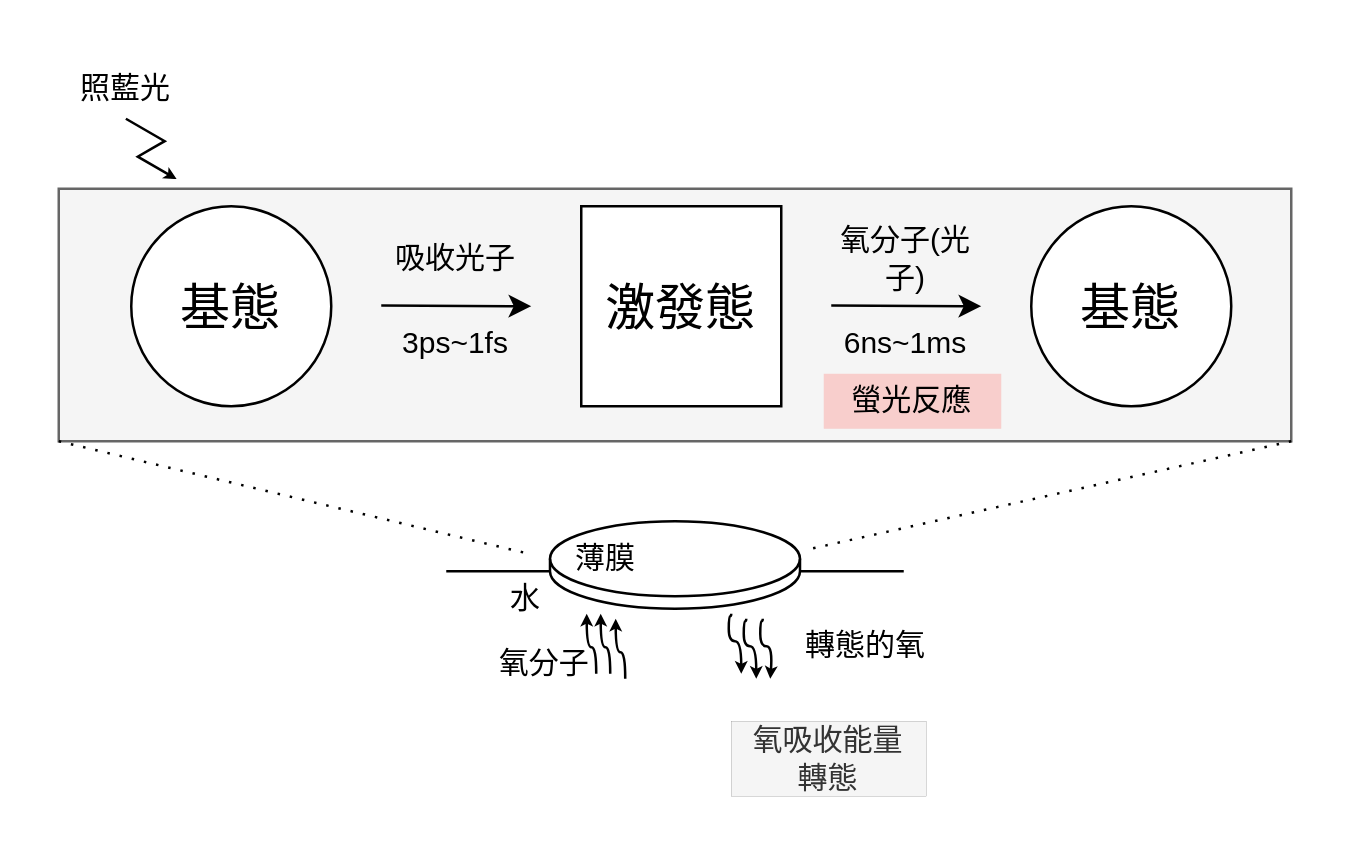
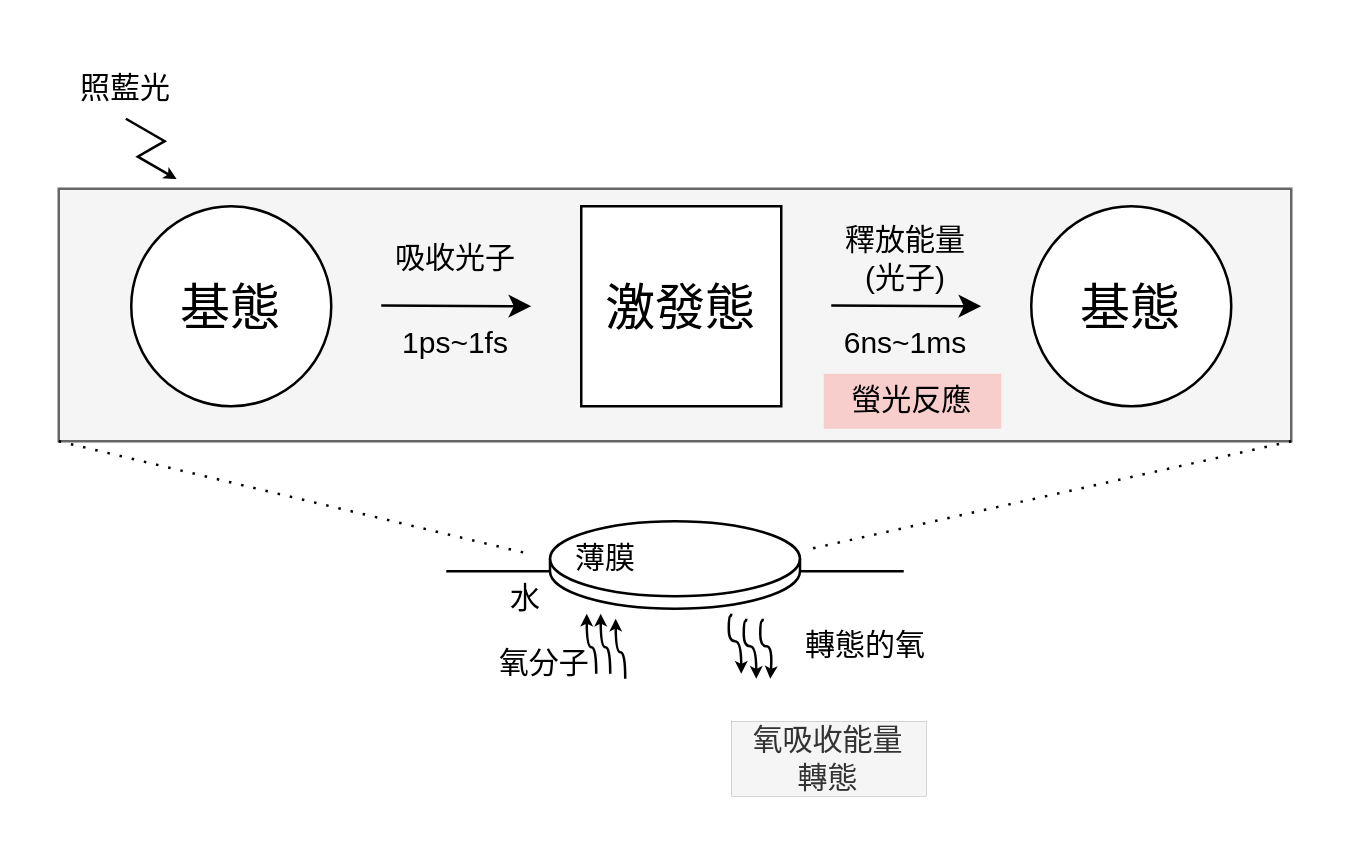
(906, 259) -> (906, 259)
(456, 344) -> (456, 344)
